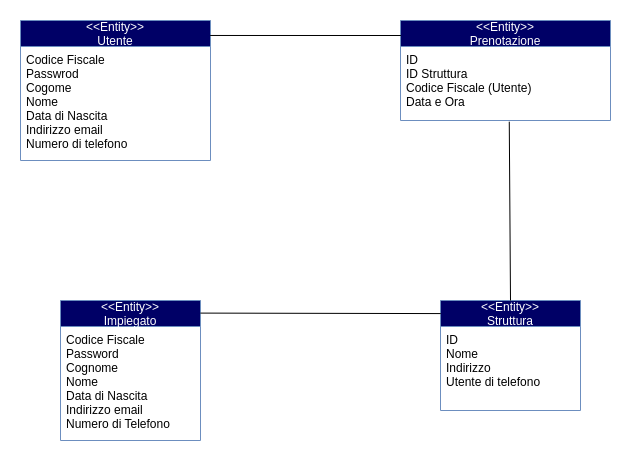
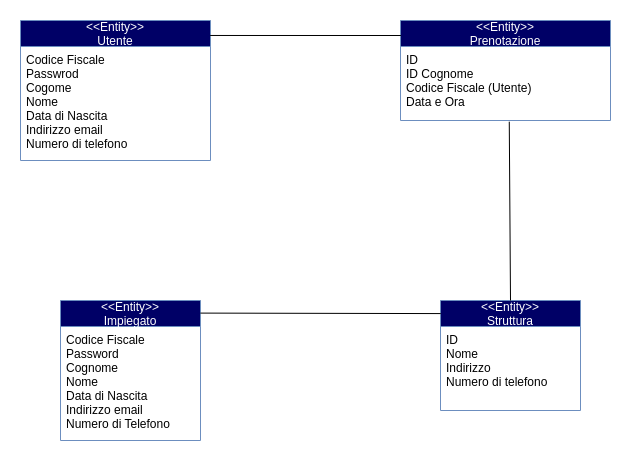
(413, 60) -> (413, 60)
(453, 340) -> (453, 340)
